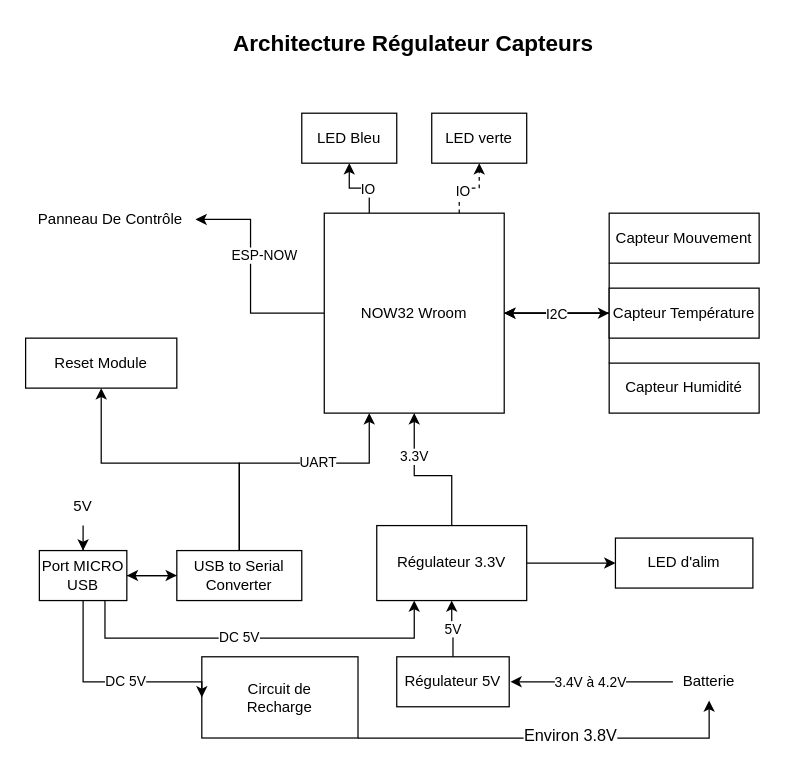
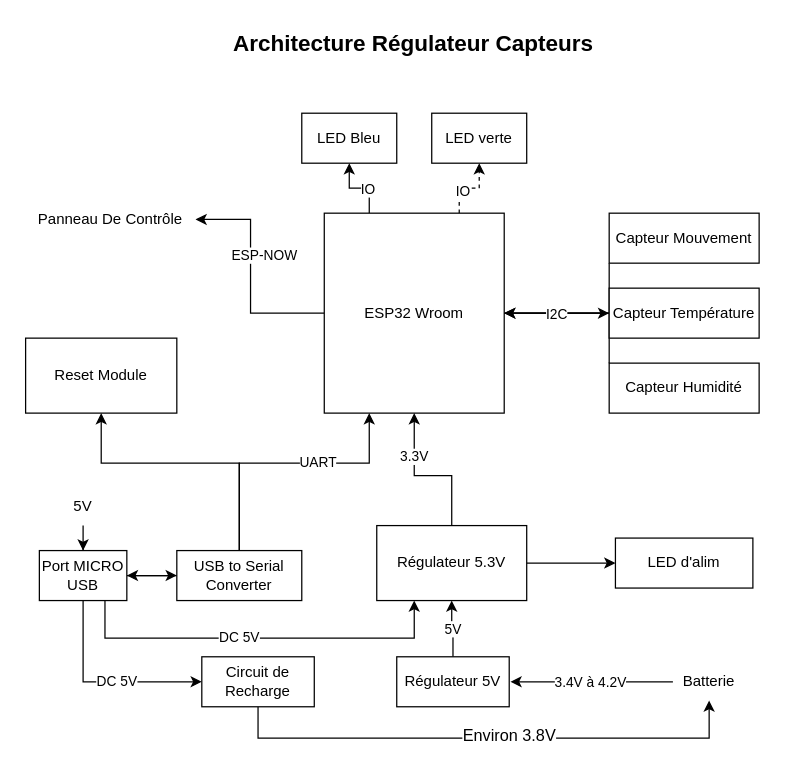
(414, 313) -> (414, 313)
(101, 363) -> (101, 376)
(452, 563) -> (452, 563)
(280, 698) -> (258, 682)
